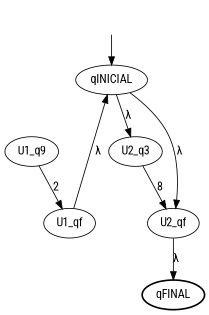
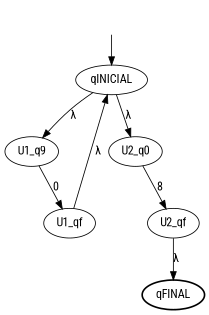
(170, 139) -> (69, 111)
(135, 152) -> (135, 152)
(56, 187) -> (56, 187)
